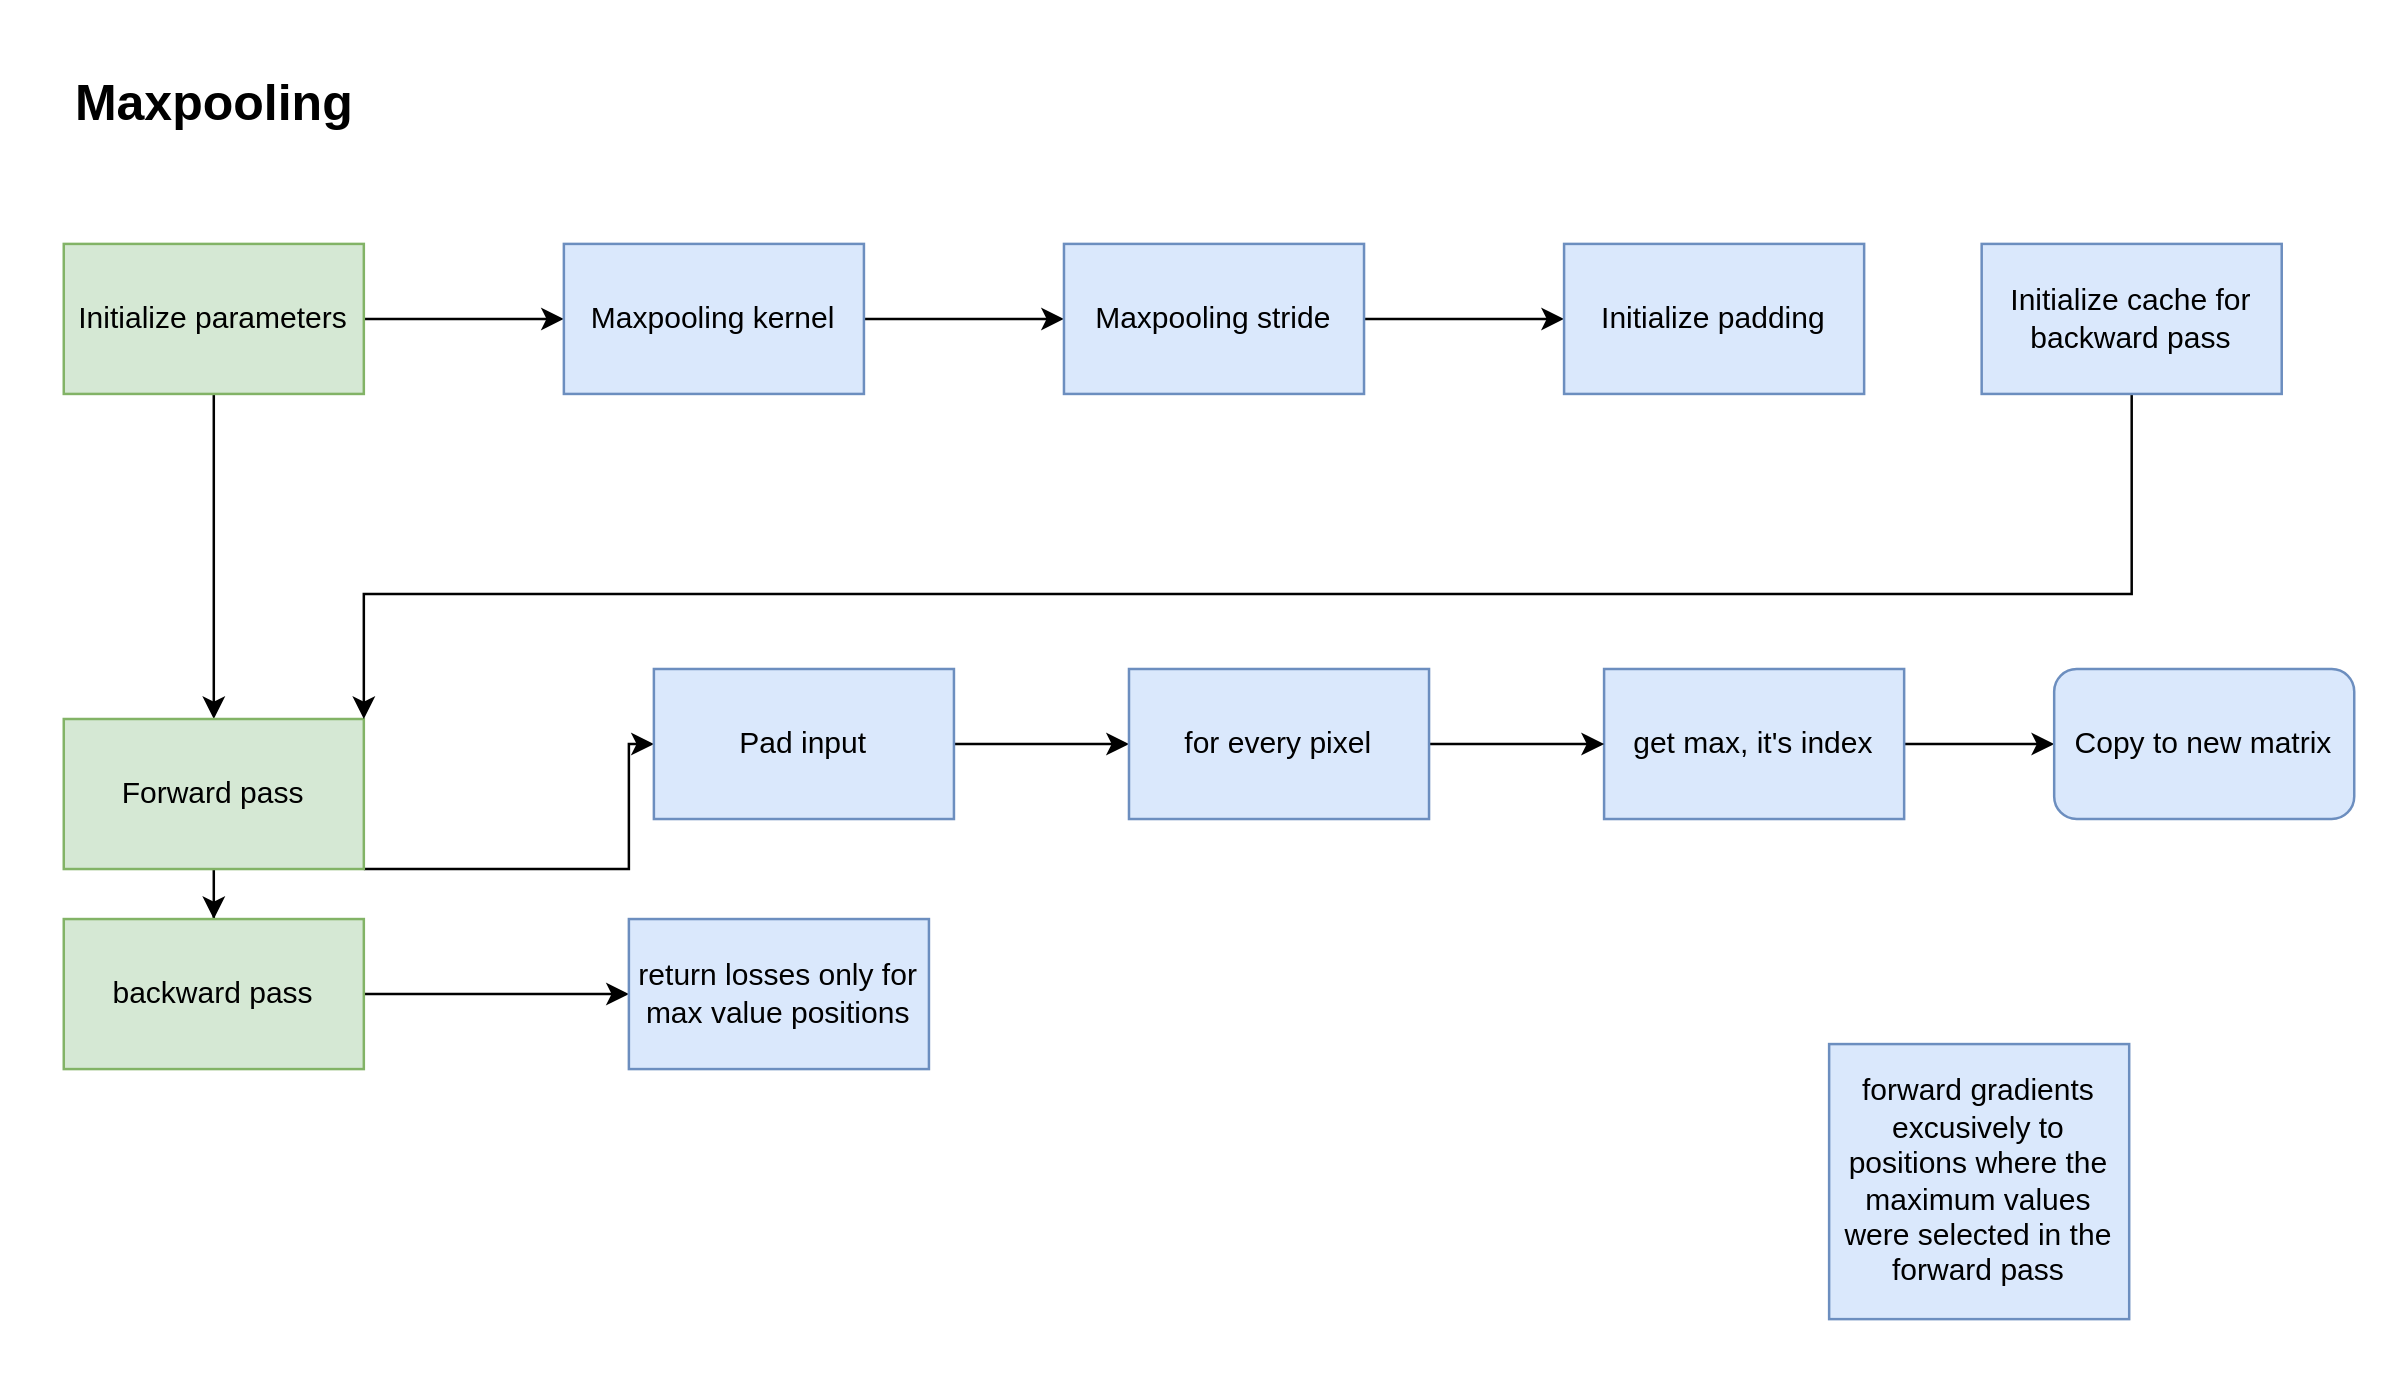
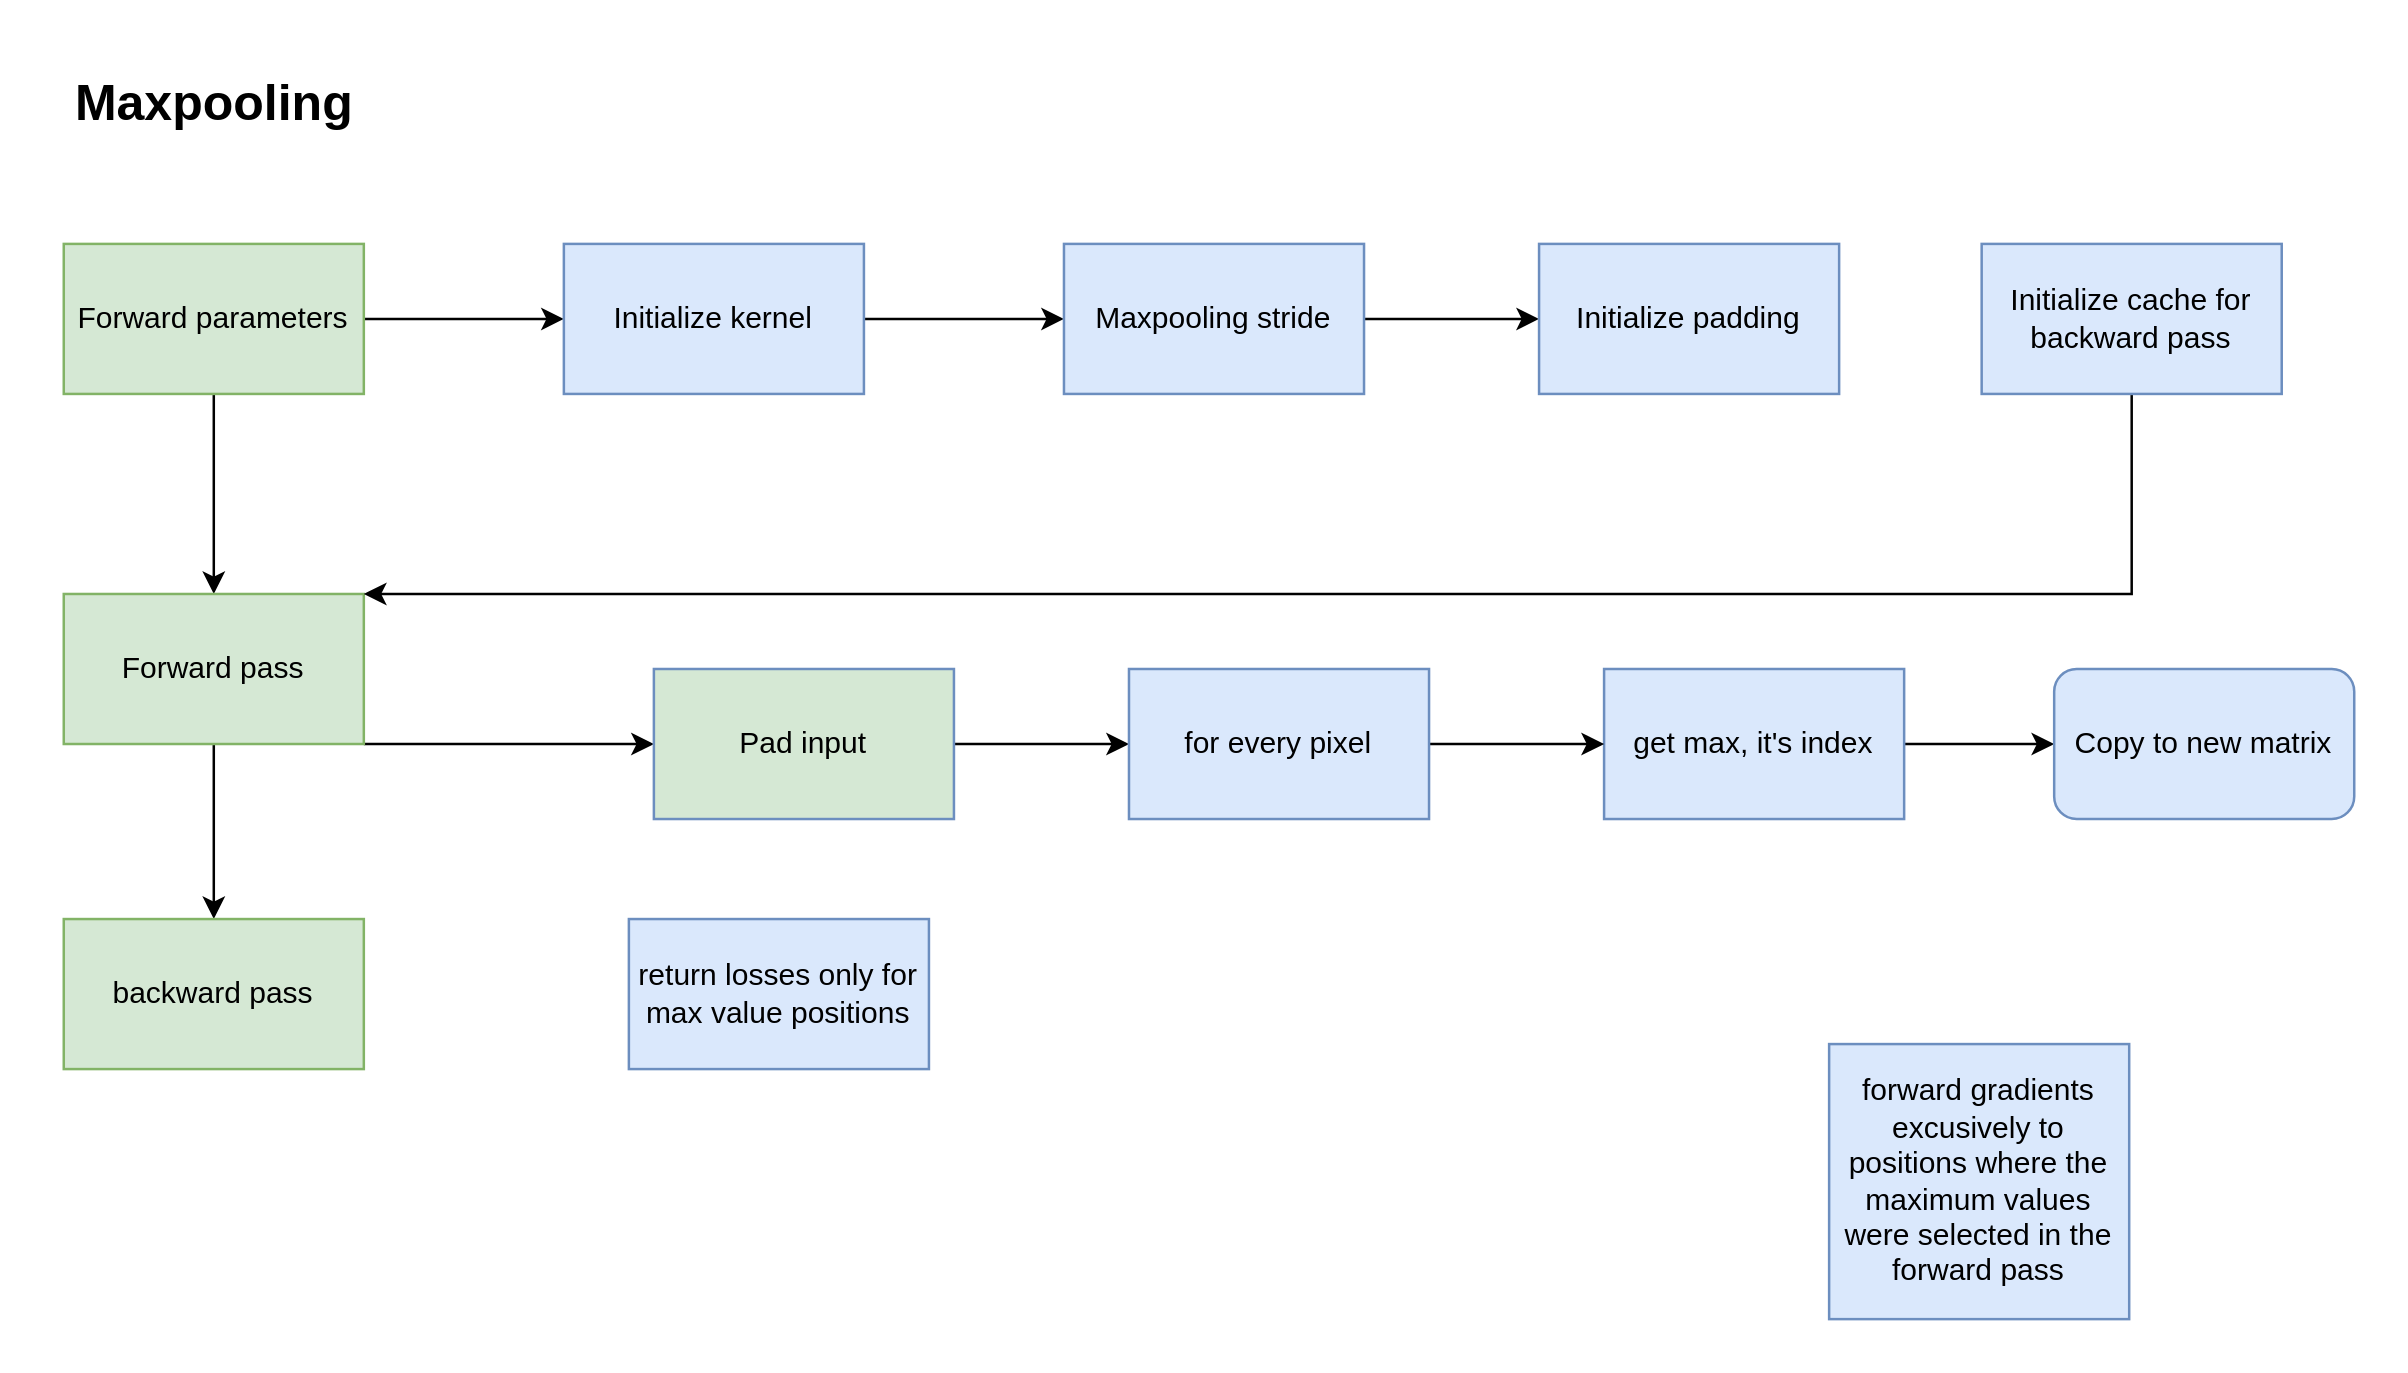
(214, 319) -> (214, 319)
(714, 319) -> (714, 319)
(1714, 319) -> (1689, 319)
(804, 744) -> (804, 744)
(214, 794) -> (214, 669)
(488, 994) -> none
